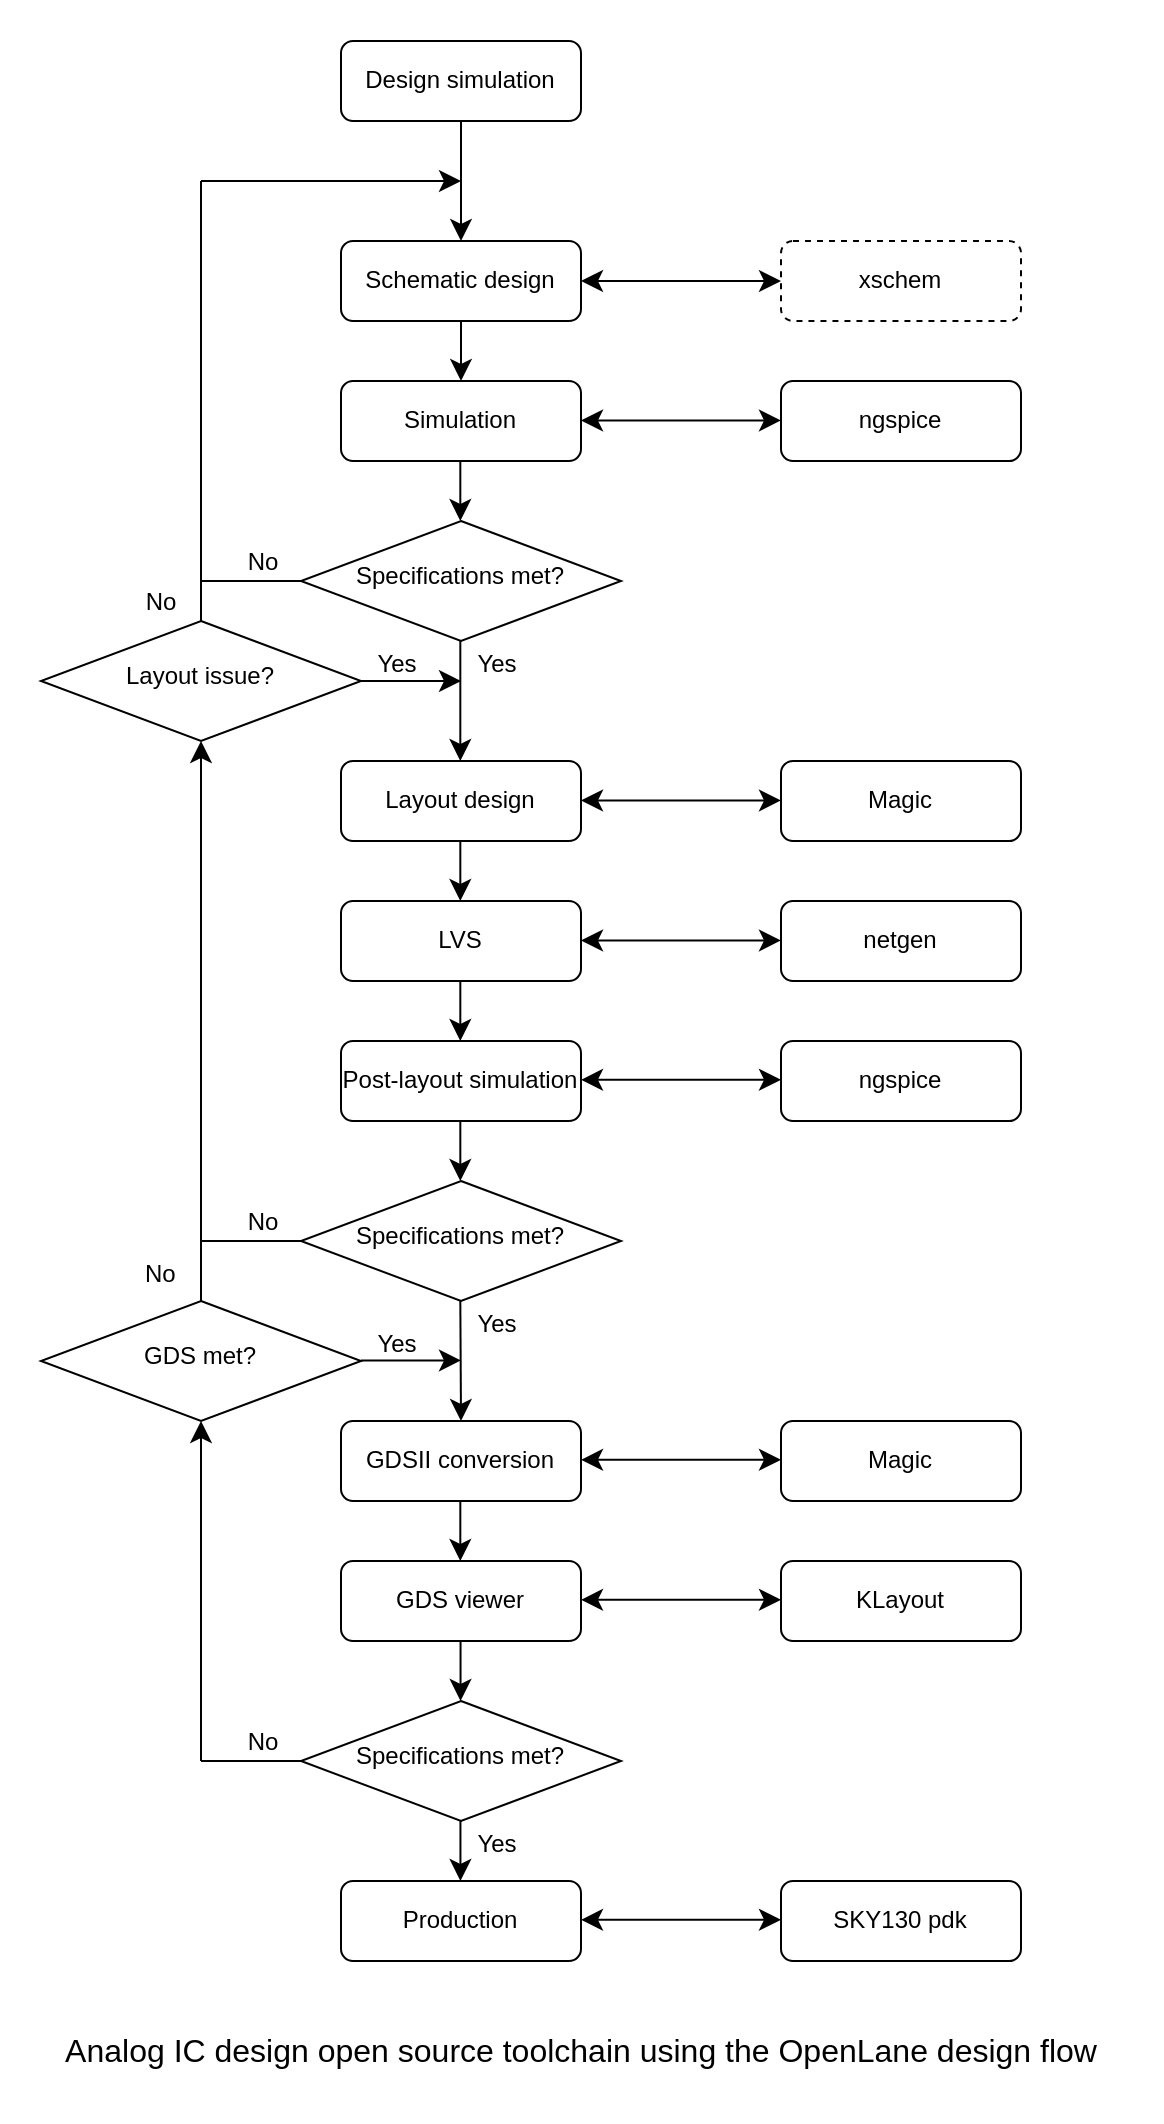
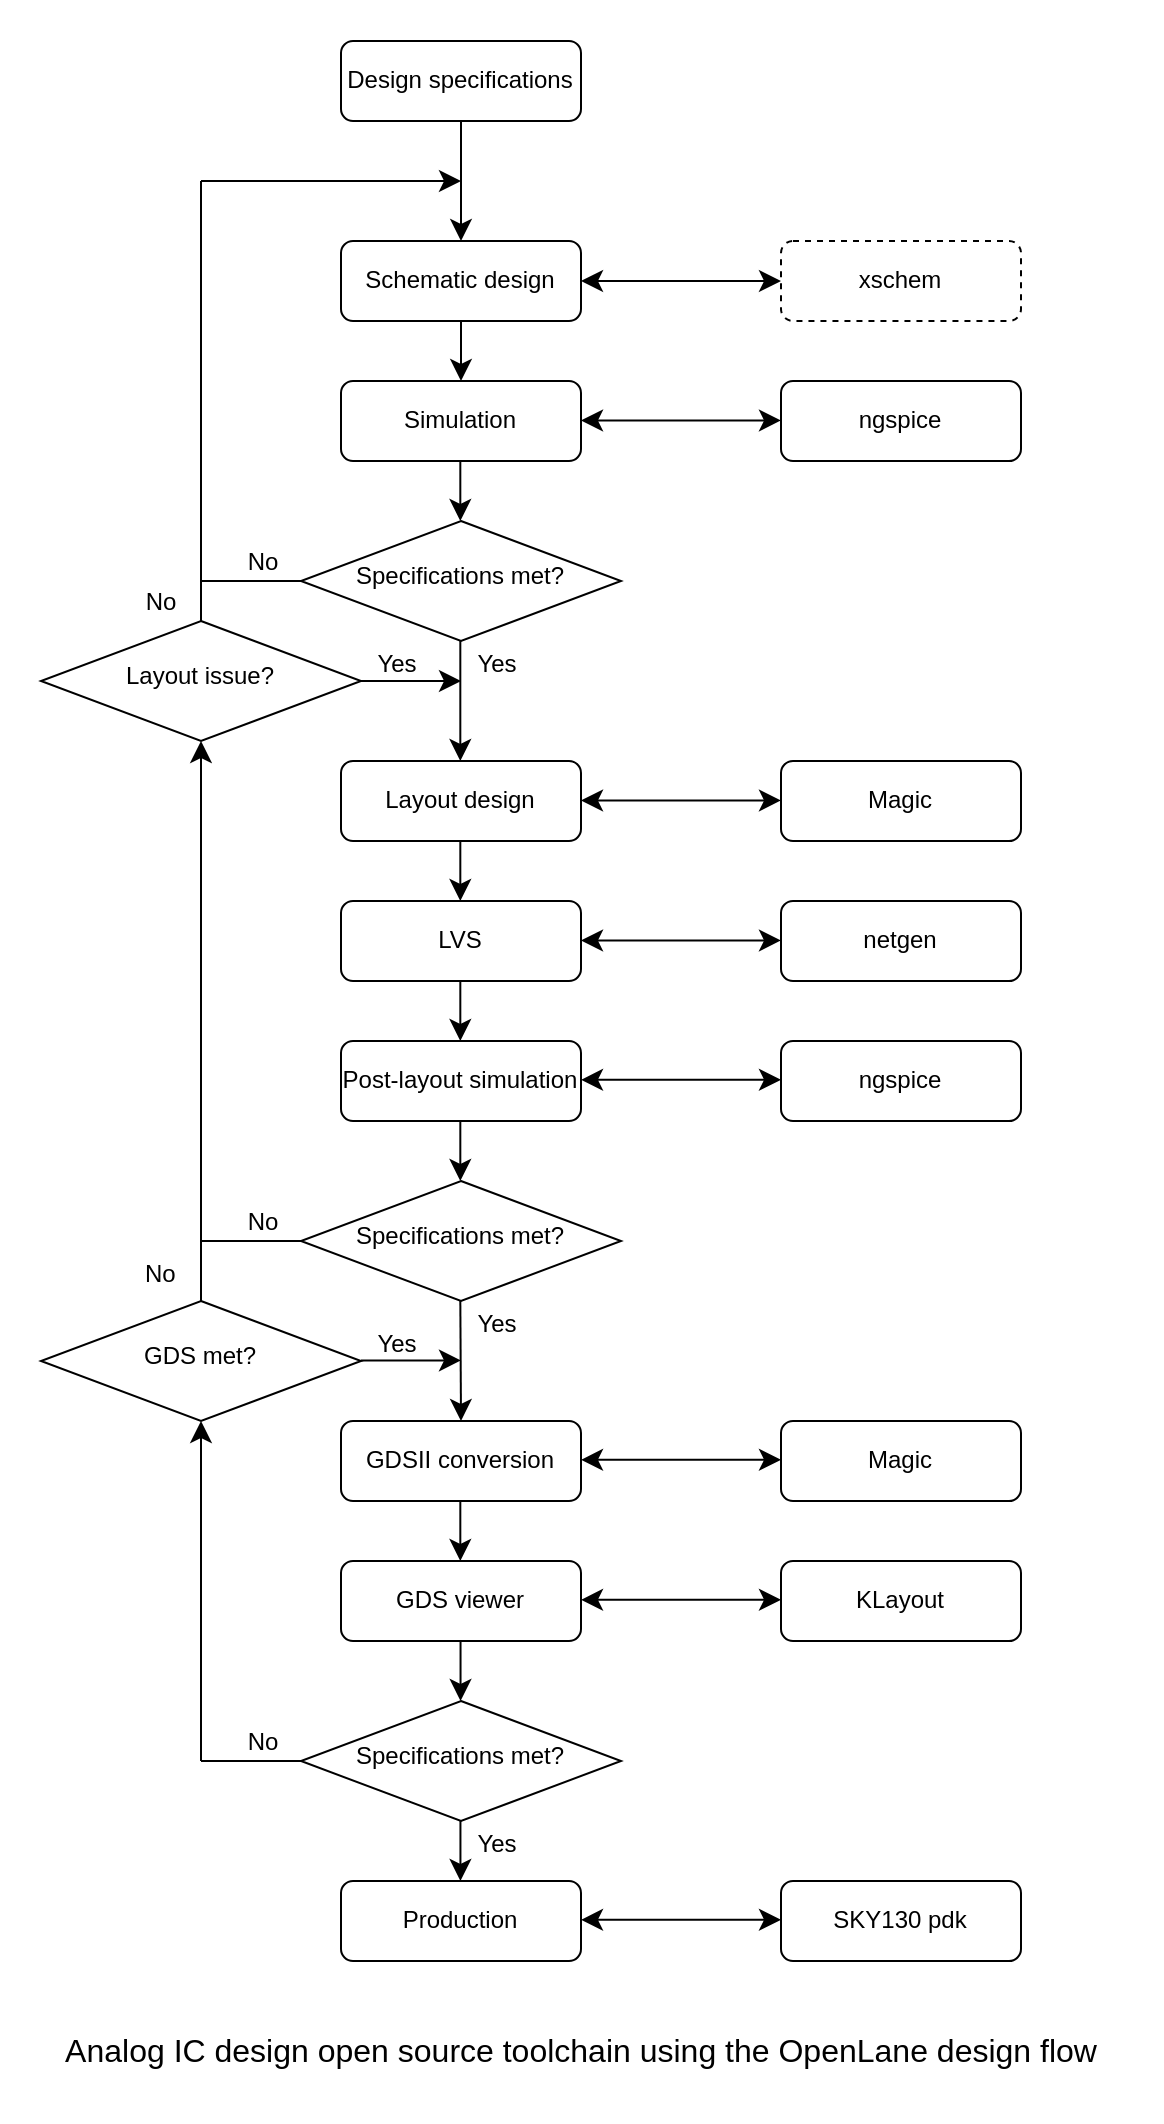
(461, 81) -> (461, 81)
